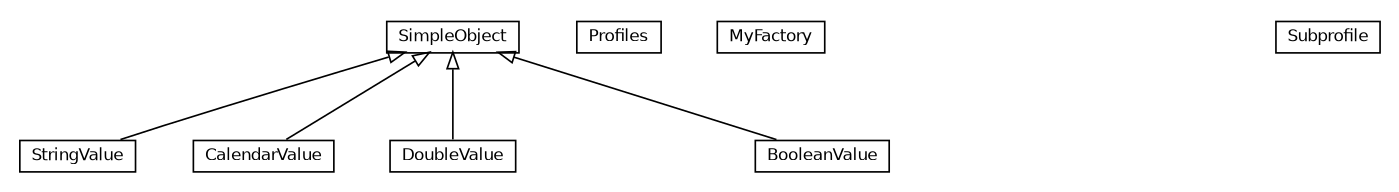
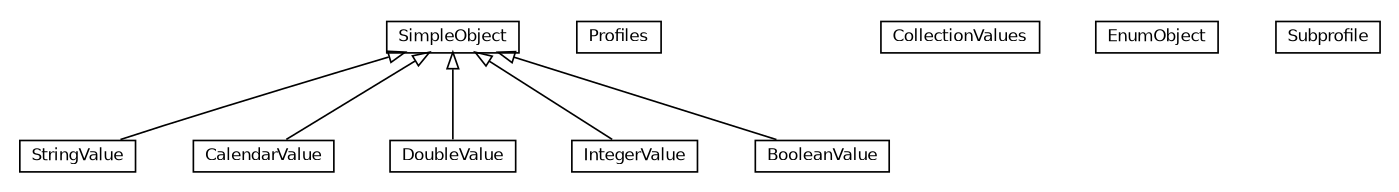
(770, 36) -> none
none -> (960, 36)
none -> (1157, 36)
none -> (635, 155)
